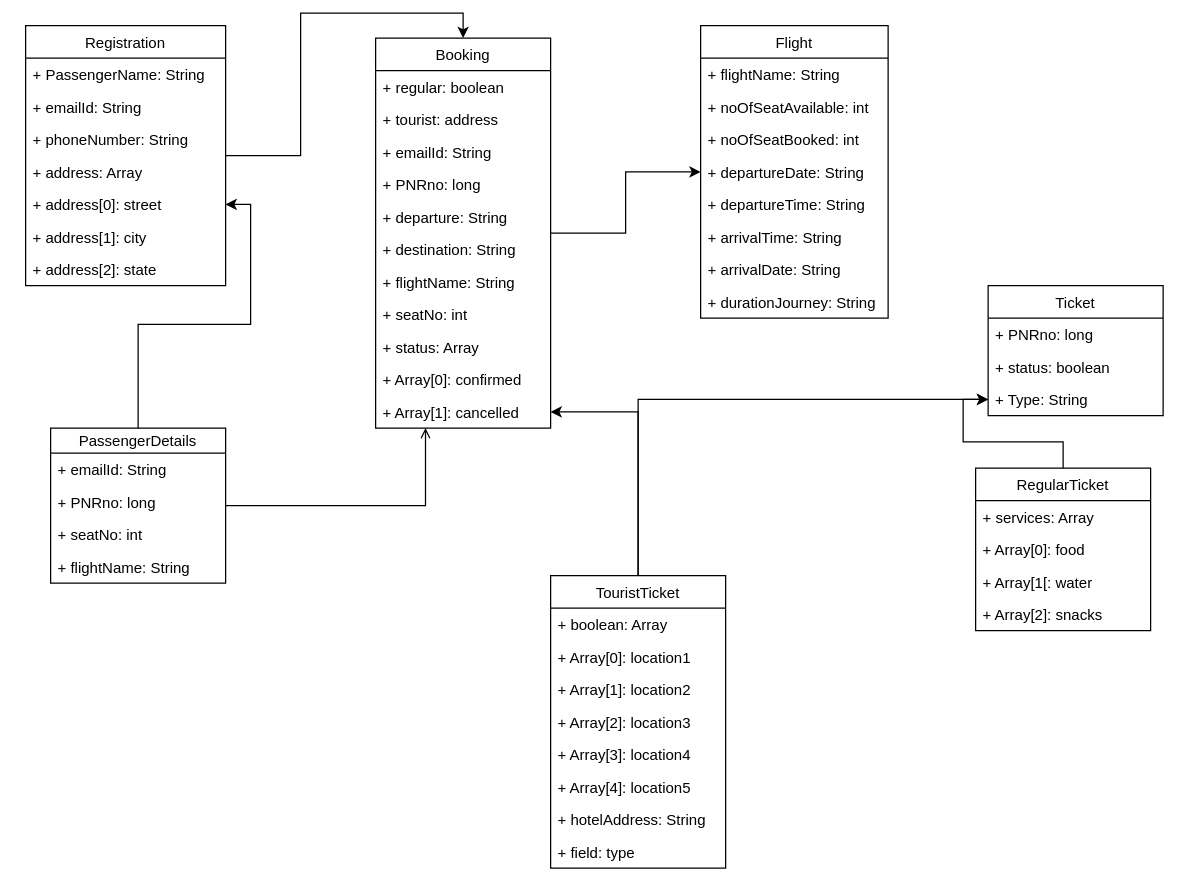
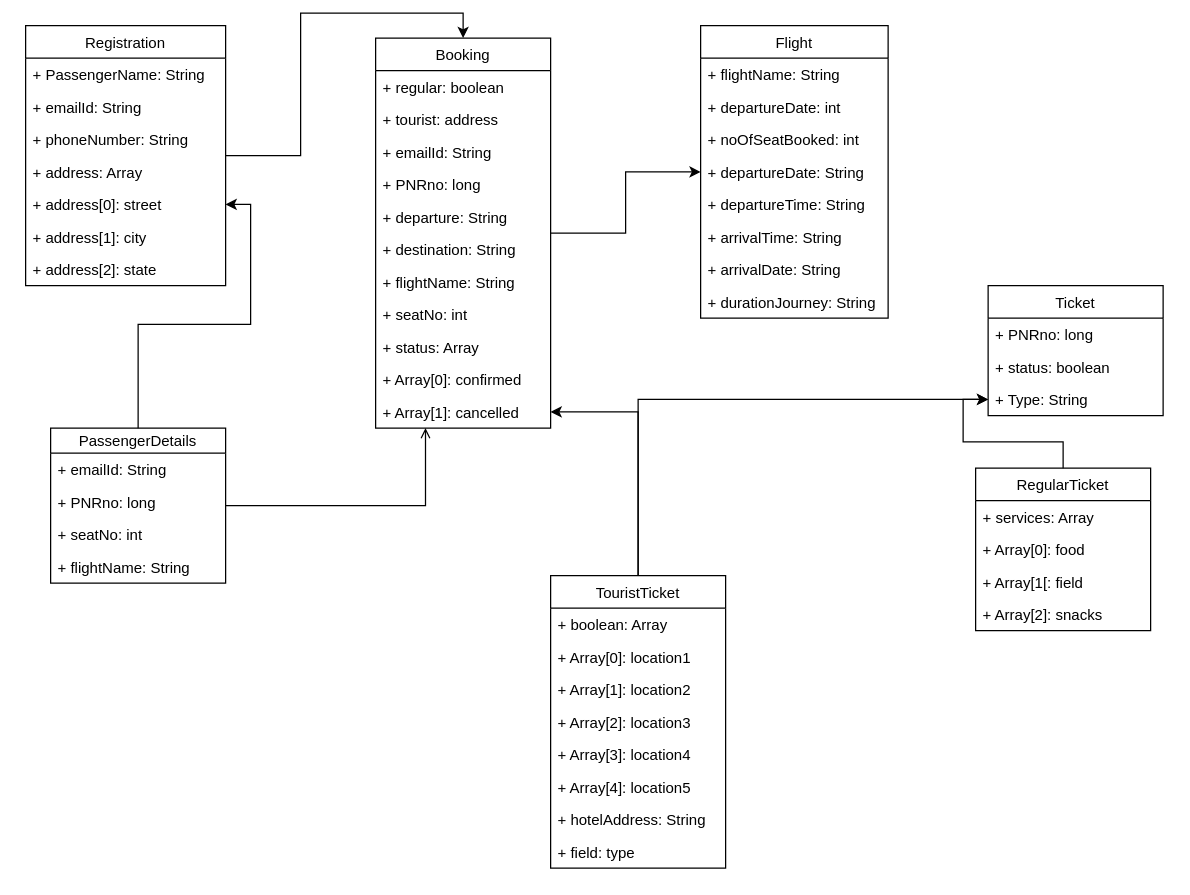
(795, 108) -> (784, 108)
(1048, 583) -> (1044, 583)
